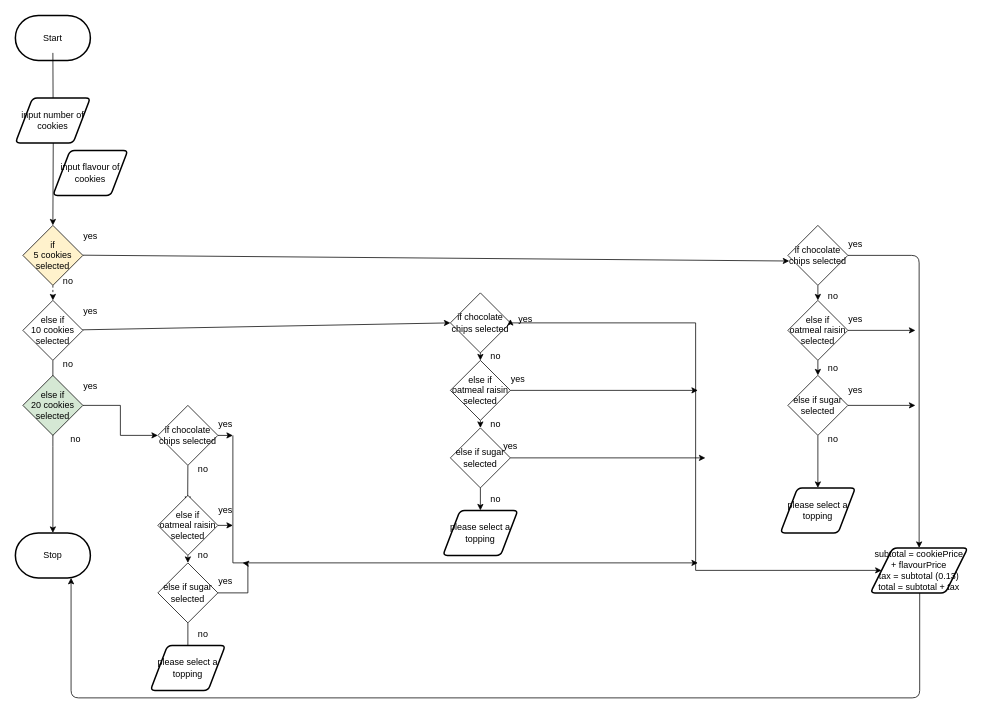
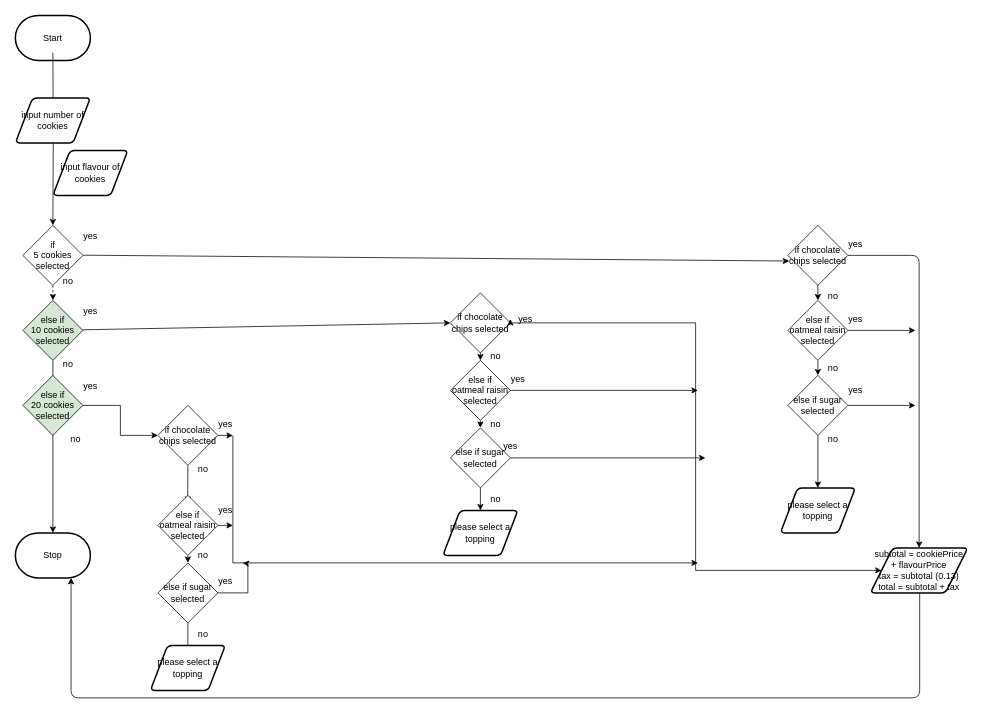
(53, 255) -> (53, 255)
(53, 330) -> (53, 330)
